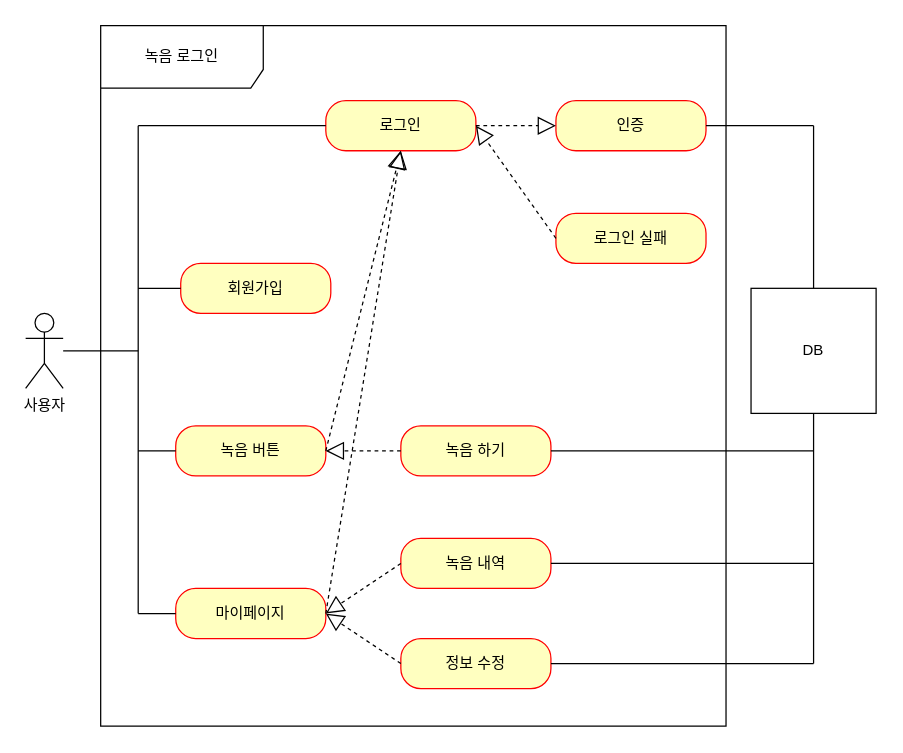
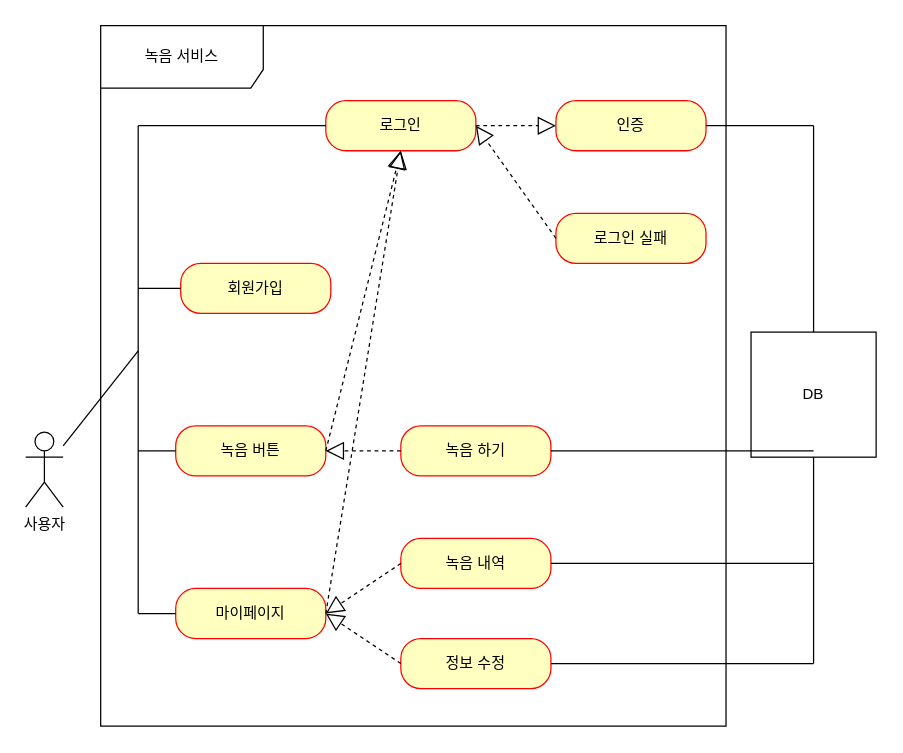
(182, 57) -> (182, 57)
(44, 351) -> (44, 469)
(813, 351) -> (813, 394)
